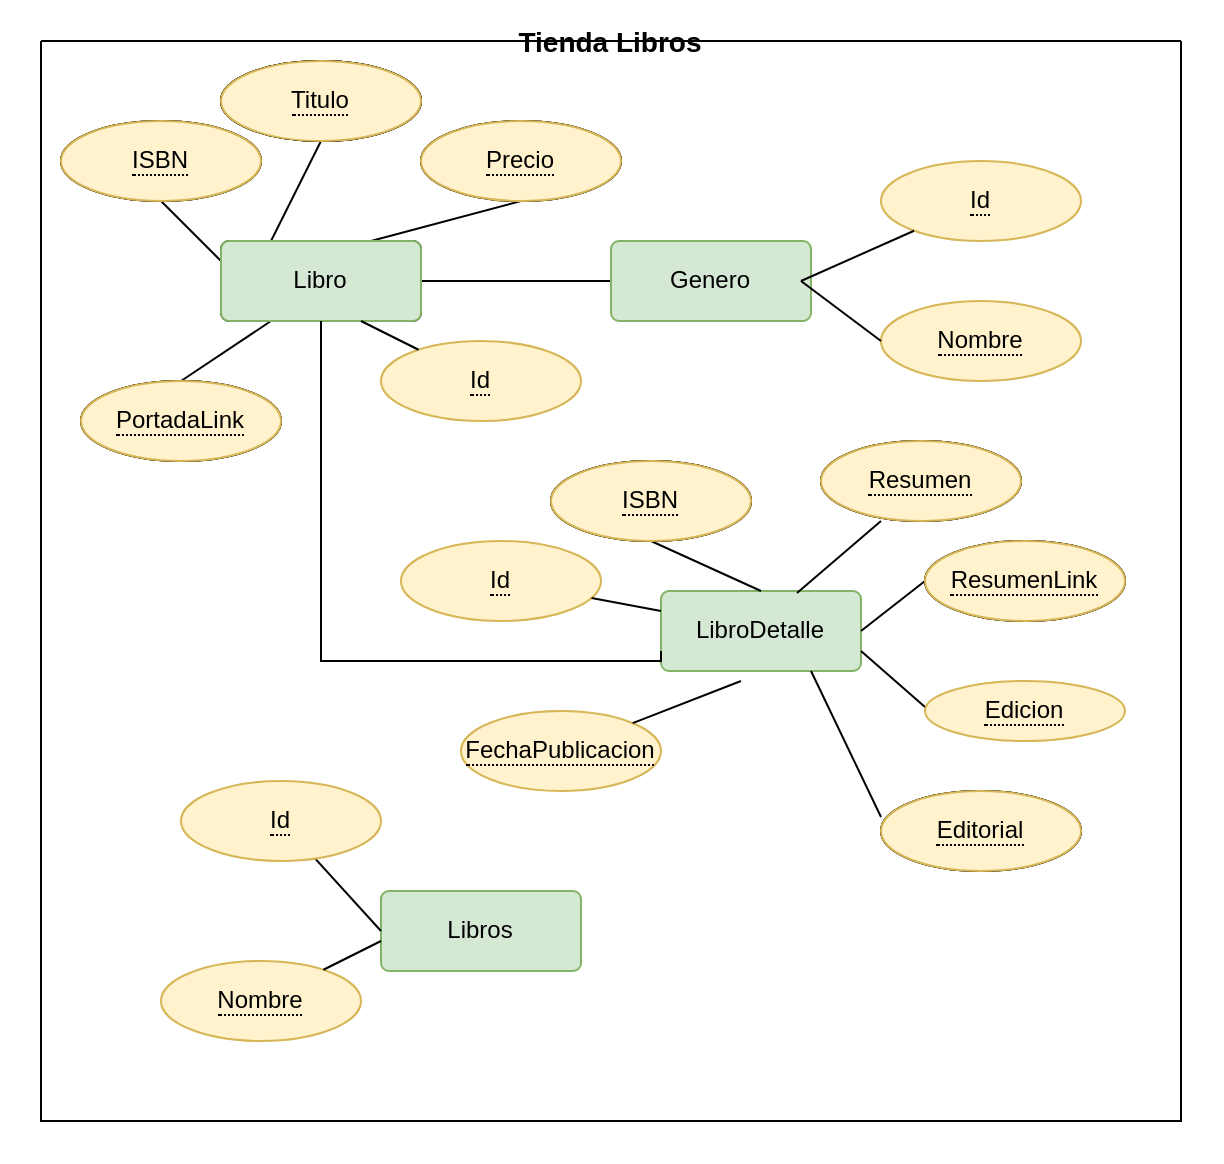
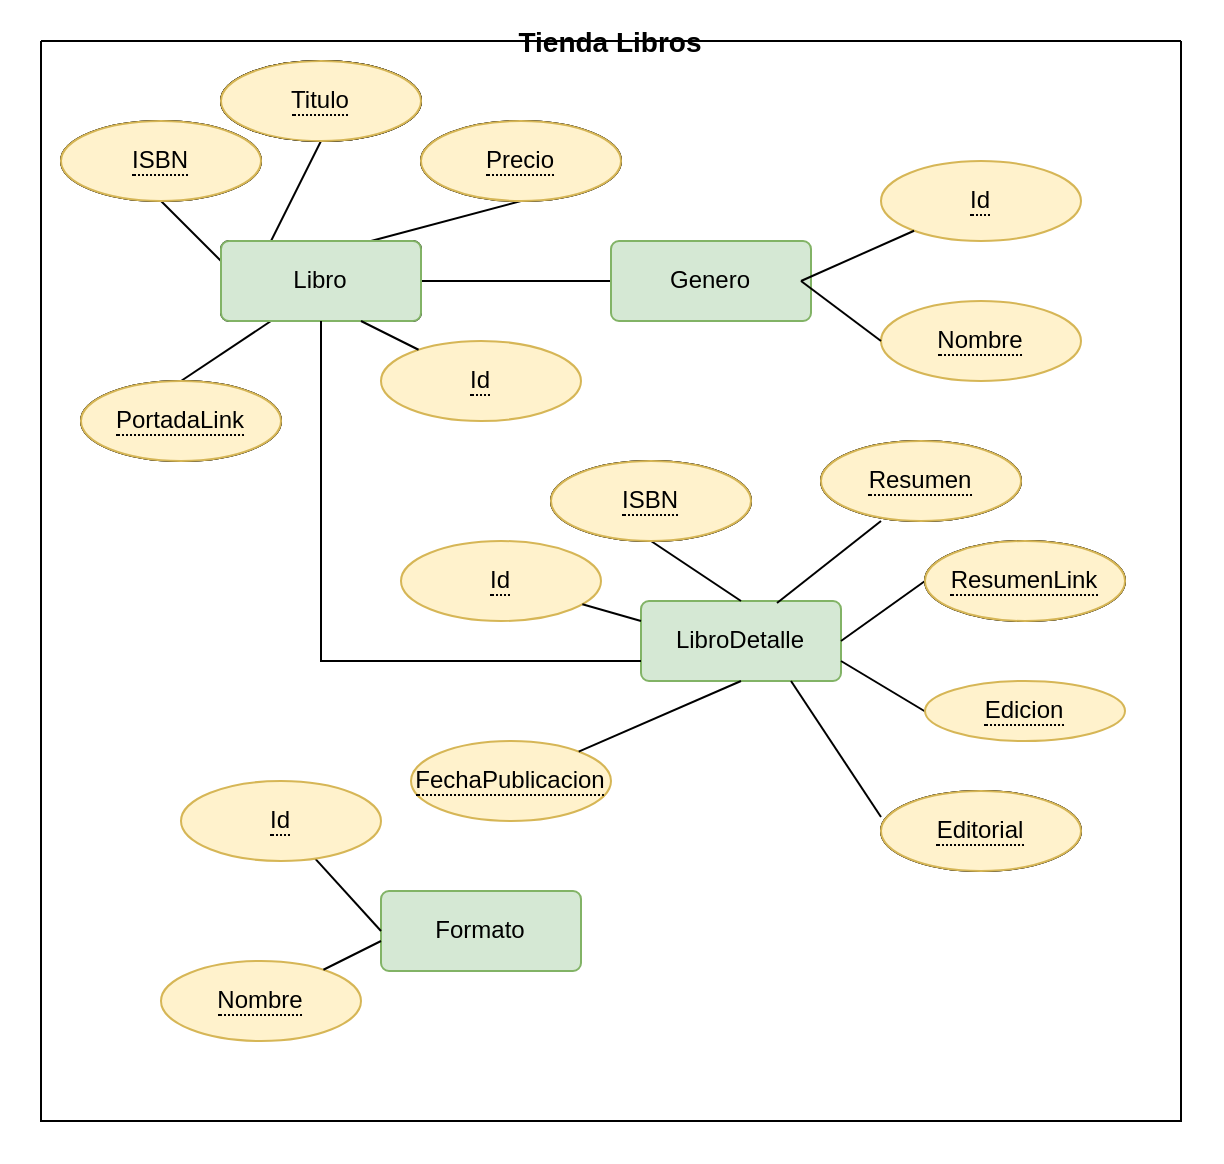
(761, 631) -> (741, 641)
(561, 751) -> (511, 781)
(481, 931) -> (481, 931)
